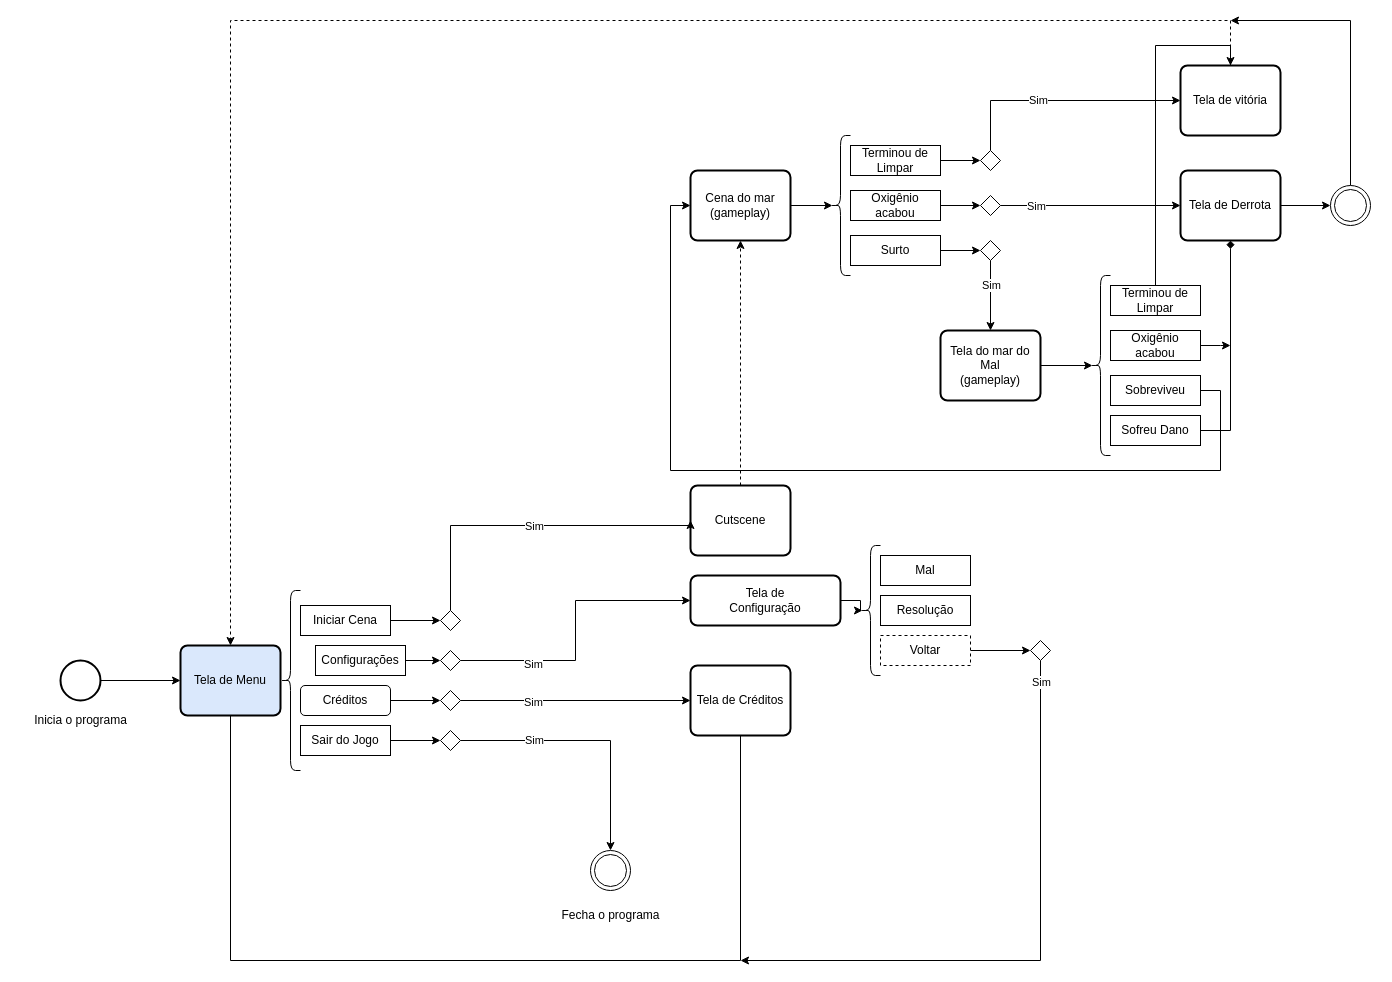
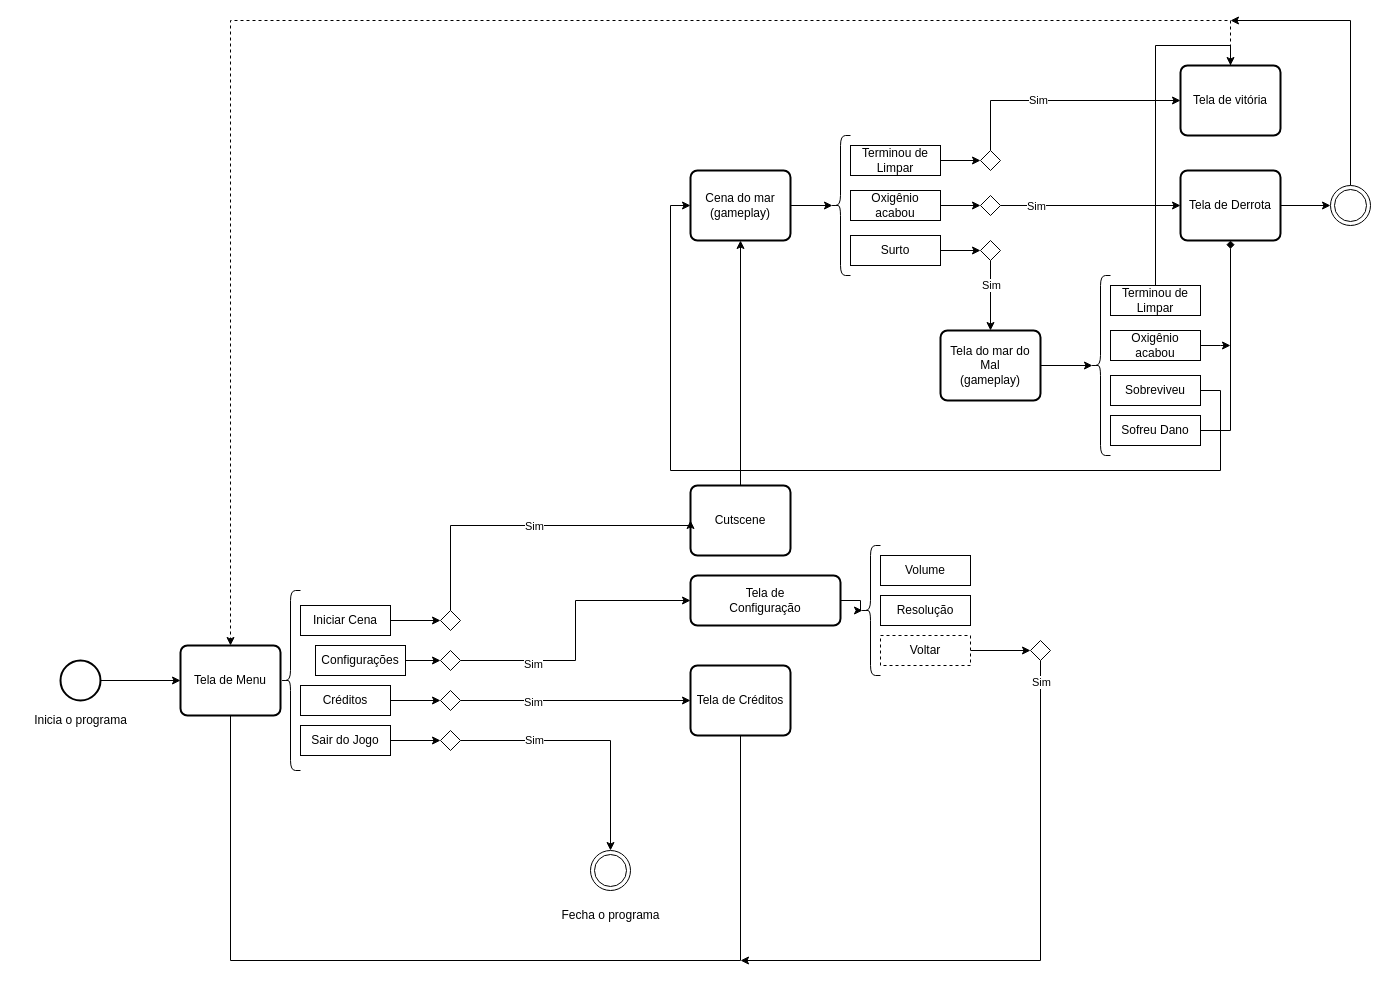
(741, 366) -> (741, 366)
(926, 571) -> (926, 571)
(231, 681) -> (231, 681)
(346, 701) -> (346, 701)
